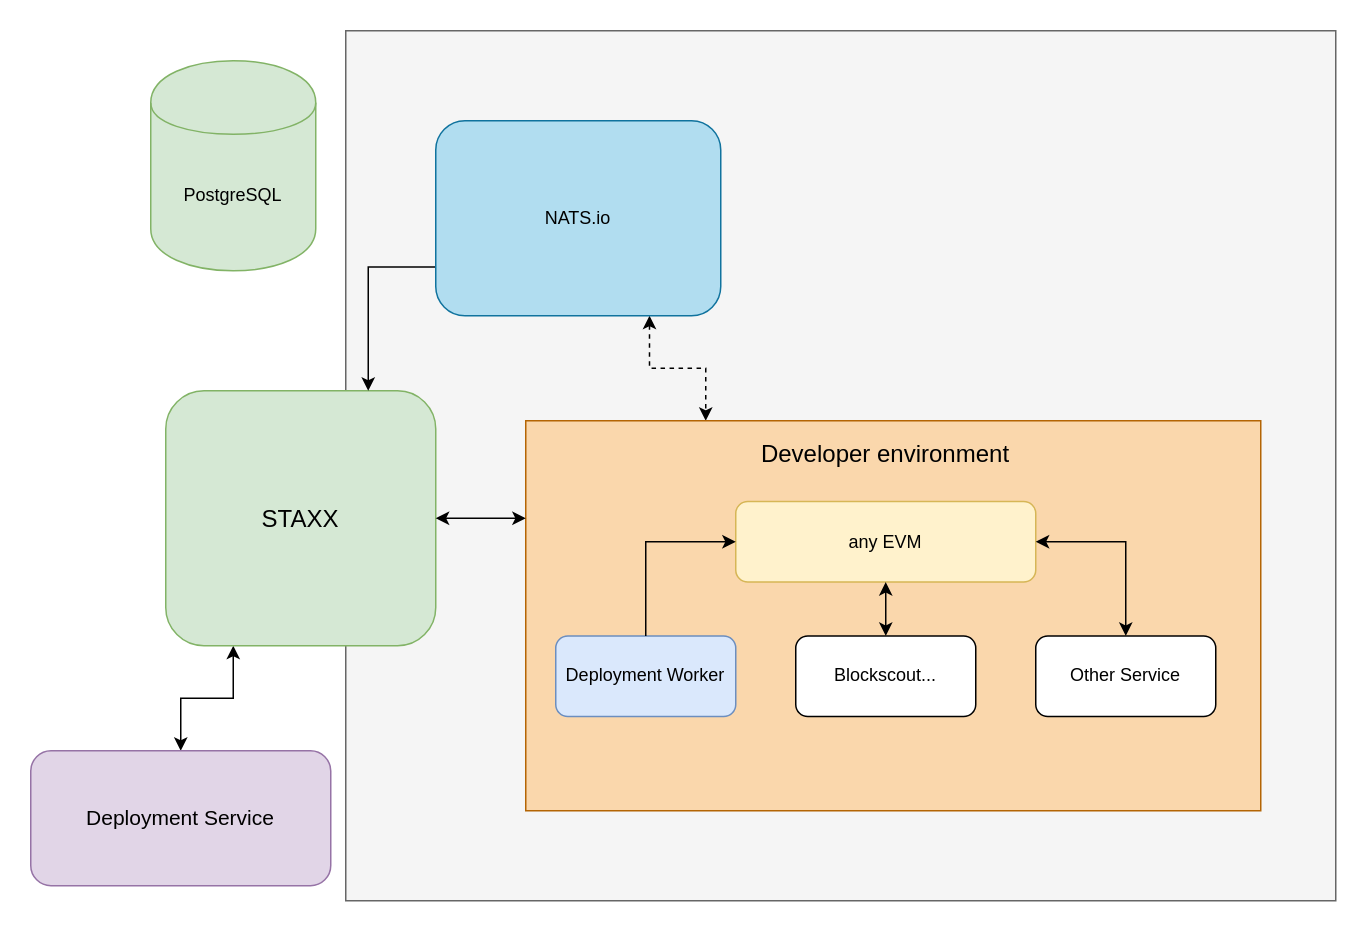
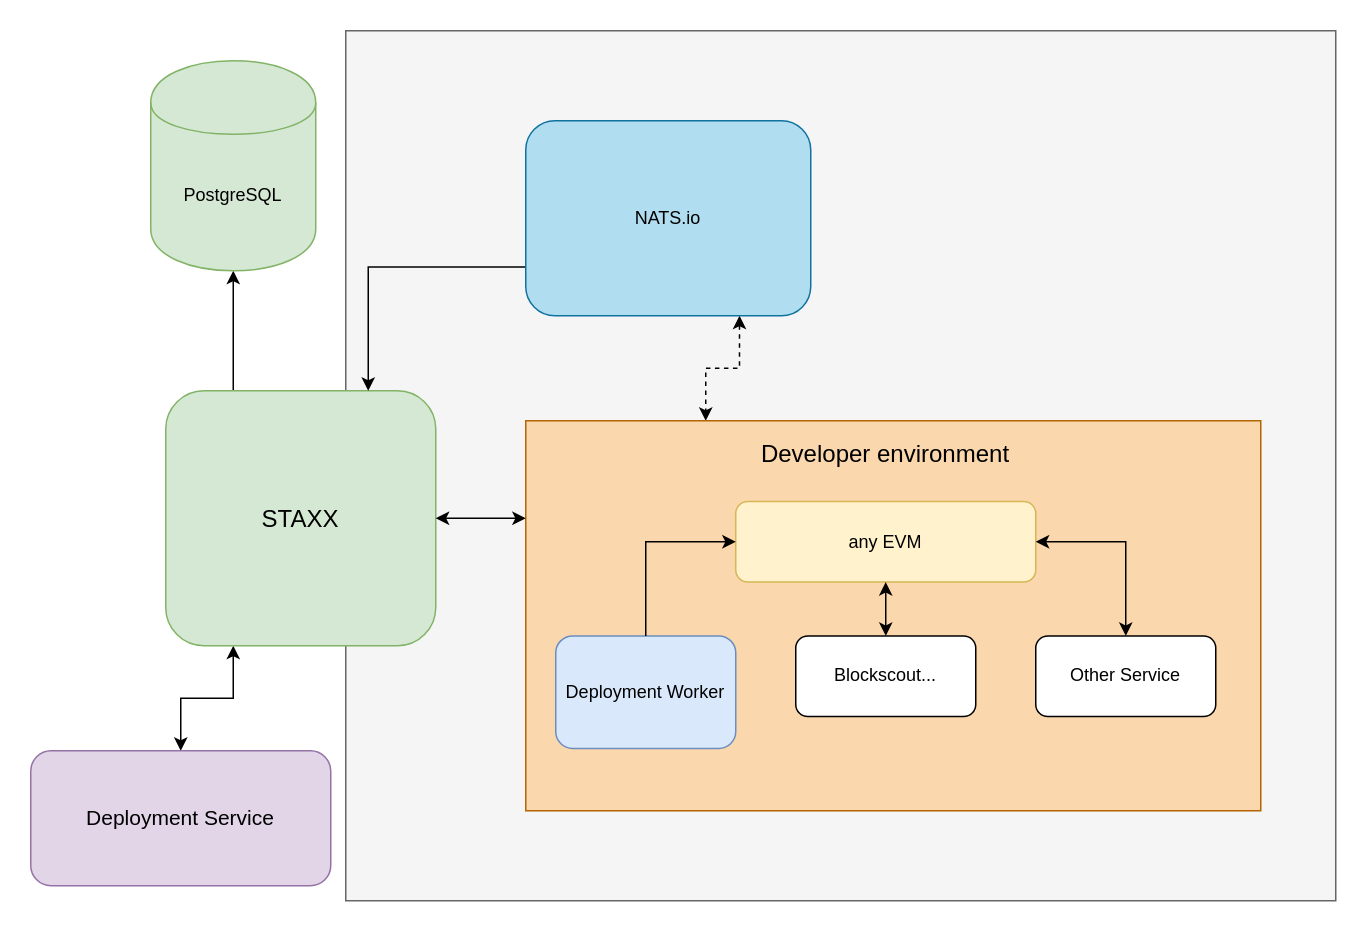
(578, 218) -> (668, 218)
none -> (233, 336)
(646, 676) -> (646, 692)
